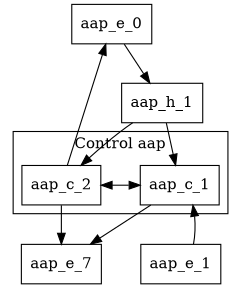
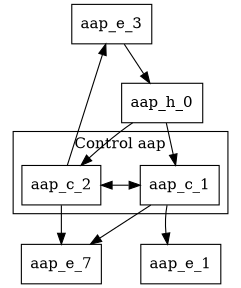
(112, 24) -> (112, 24)
(162, 103) -> (162, 103)
(195, 230) -> (165, 221)
